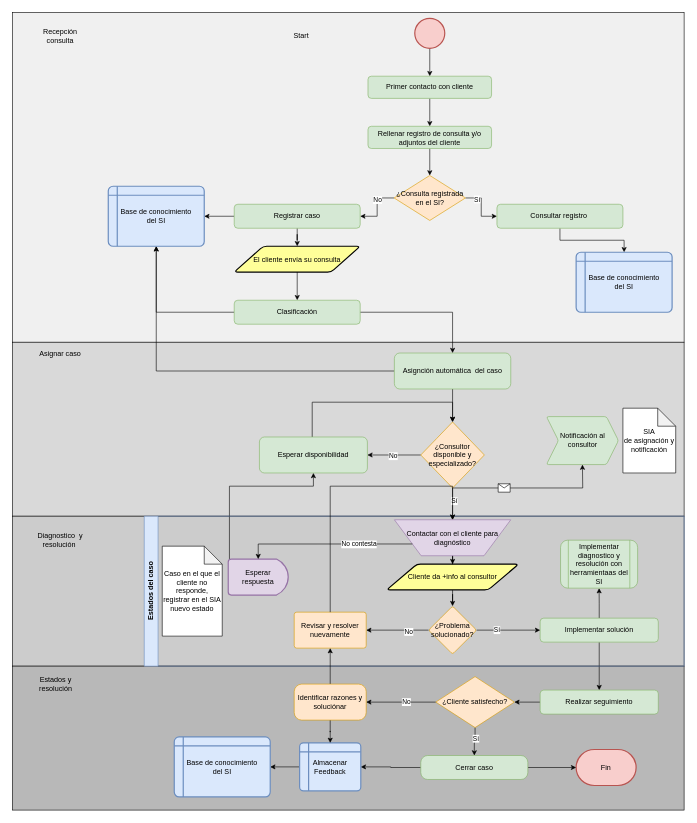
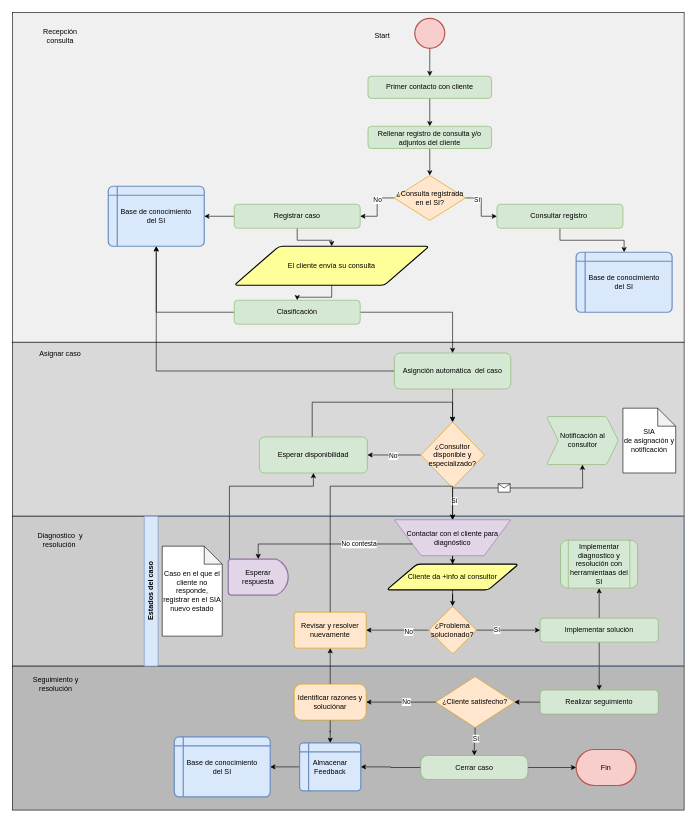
(302, 36) -> (383, 36)
(297, 259) -> (332, 266)
(56, 684) -> (56, 684)
